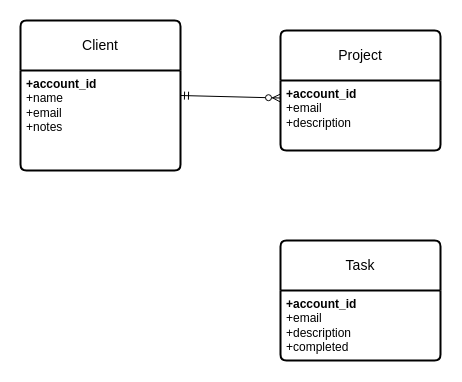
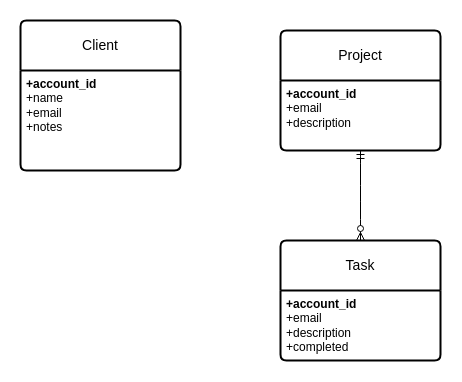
(230, 97) -> none
none -> (361, 198)
